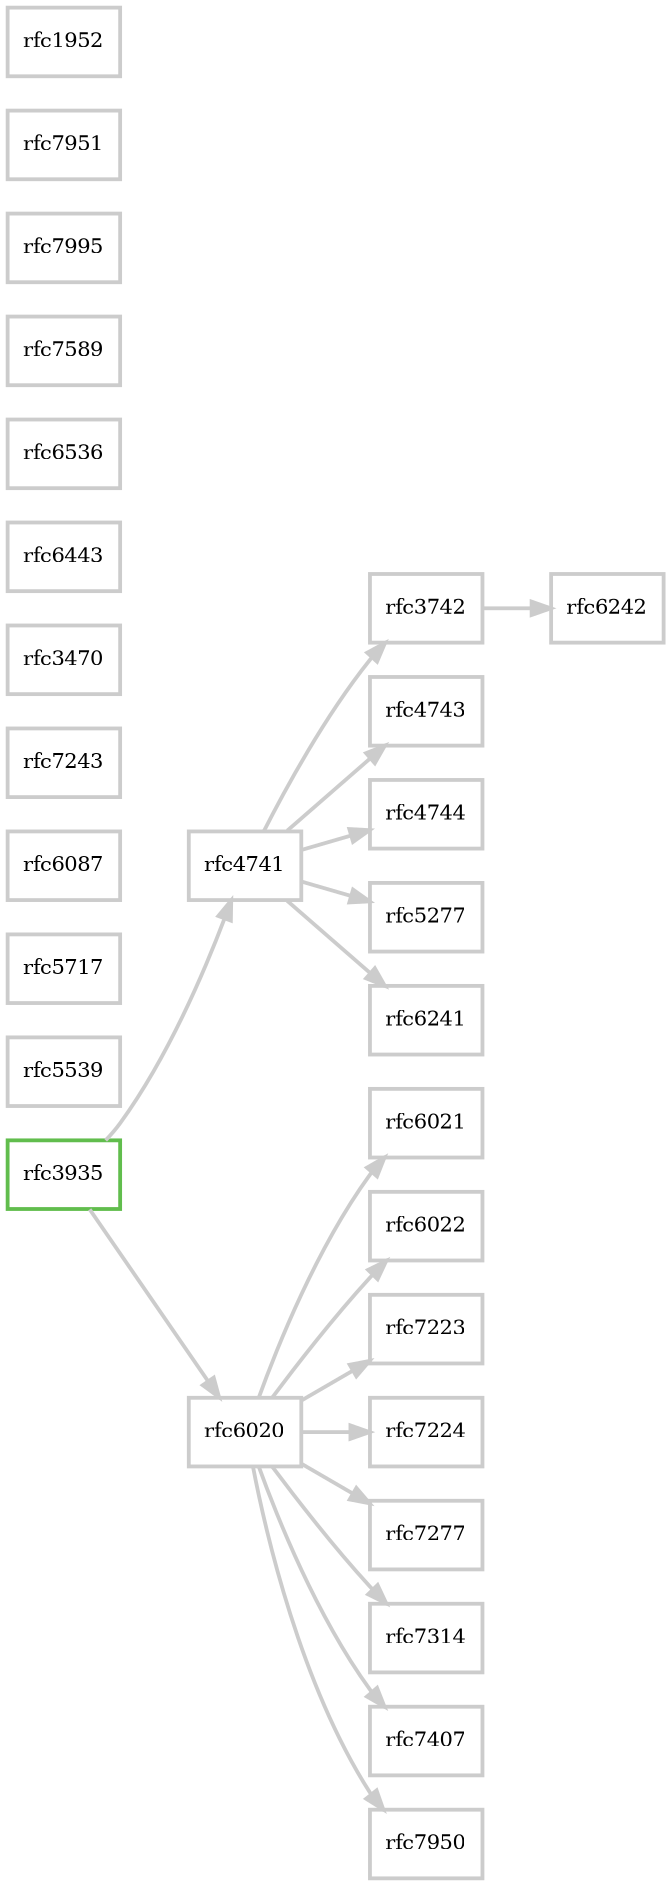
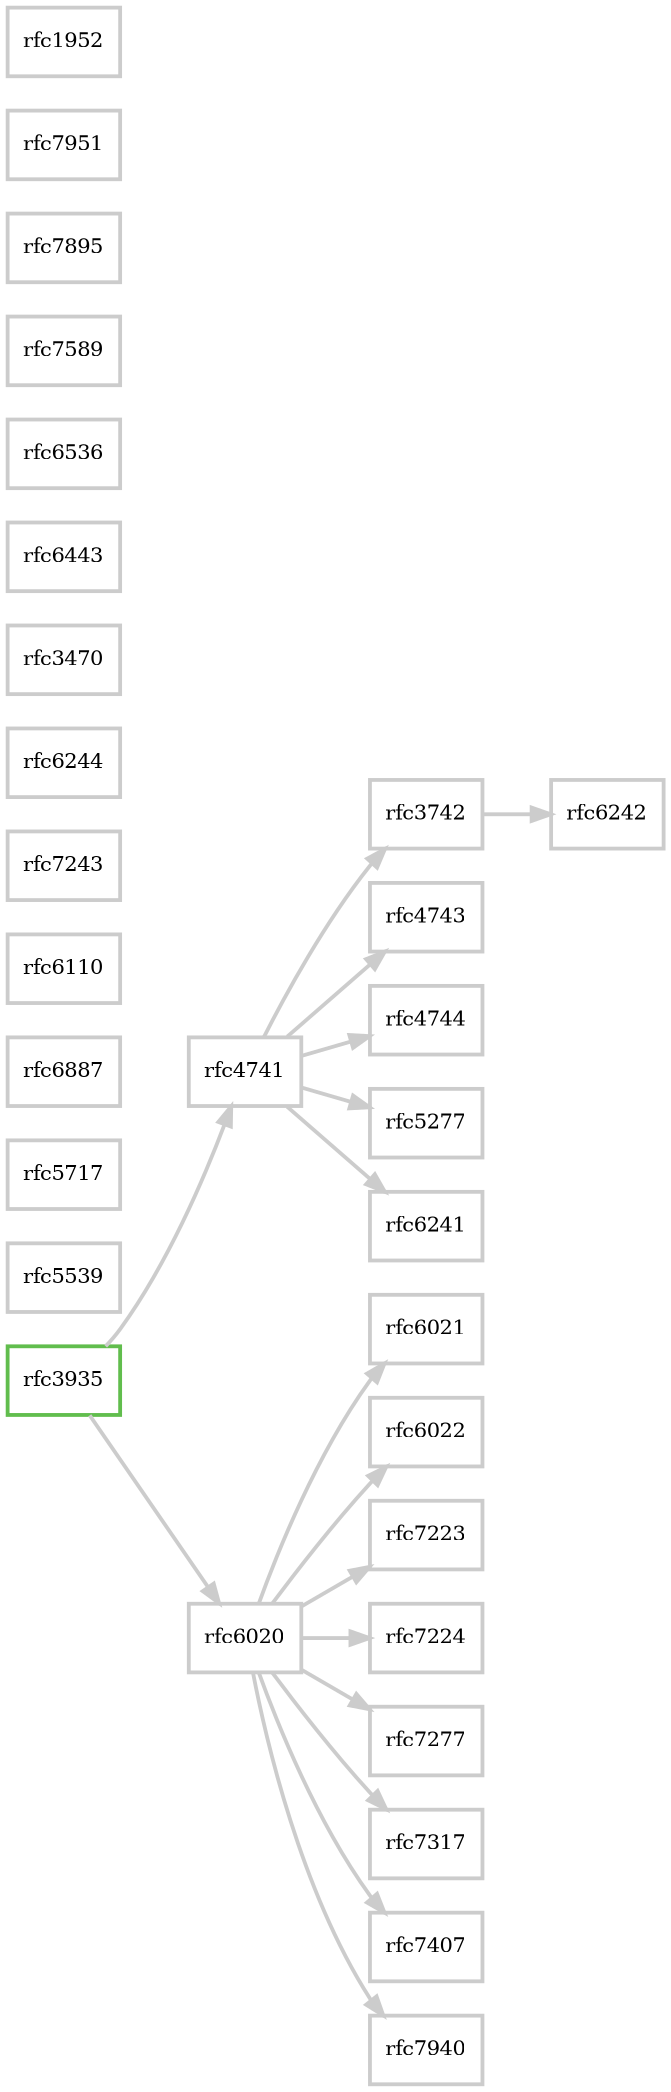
(64, 248) -> (64, 248)
none -> (64, 763)
(64, 866) -> (64, 1072)
none -> (64, 969)
(426, 1638) -> (426, 1844)
(426, 1844) -> (426, 2050)
